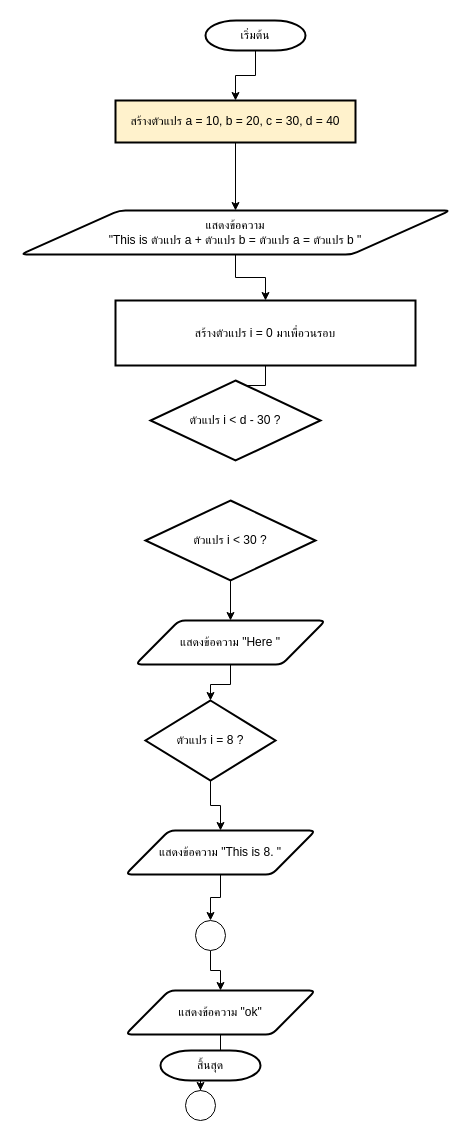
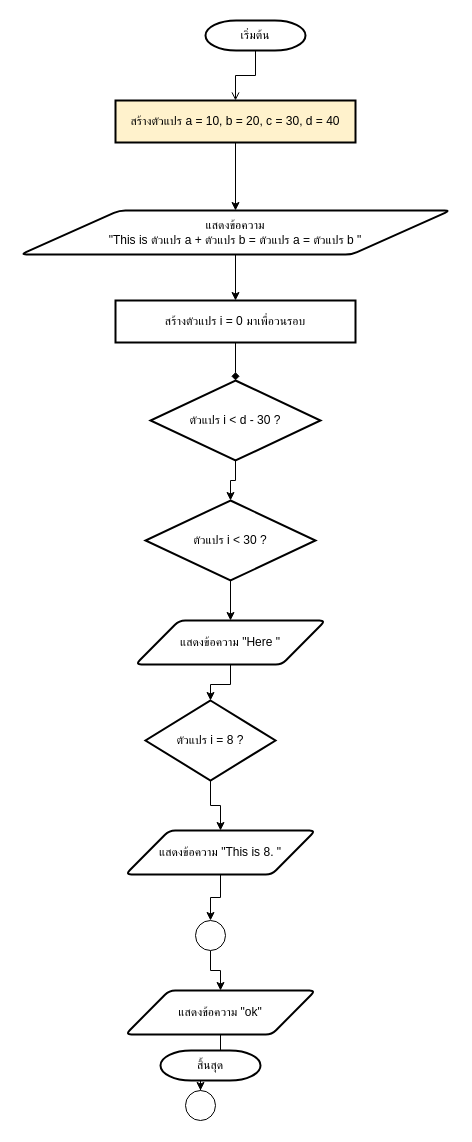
(236, 92) -> (236, 93)
(266, 333) -> (236, 322)
none -> (236, 480)
